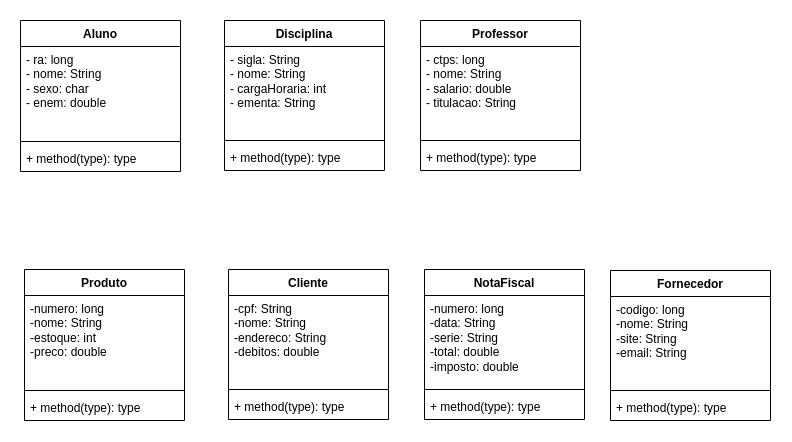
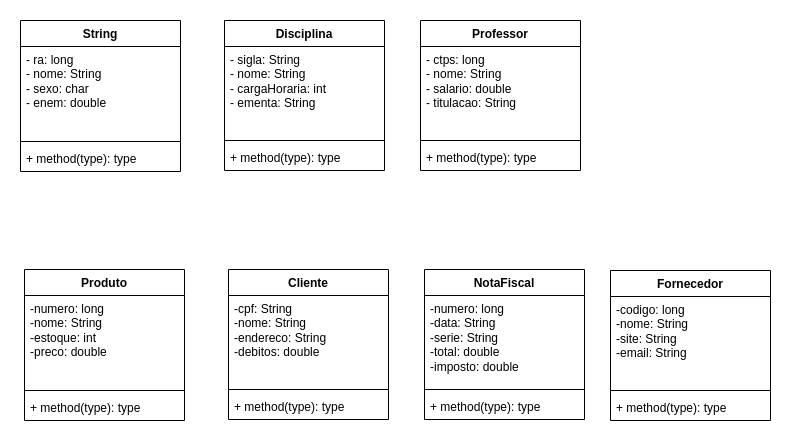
(101, 35) -> (101, 35)
